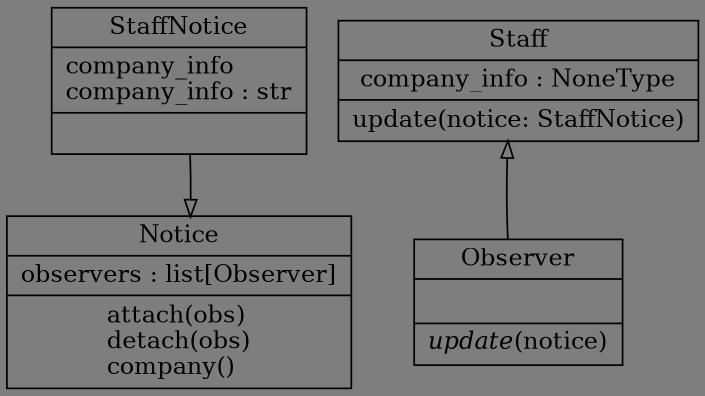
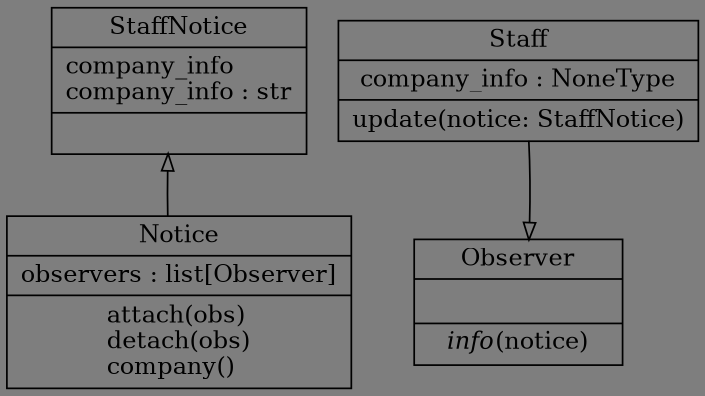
(191, 177) -> (167, 194)
(507, 199) -> (530, 182)
(471, 342) -> (471, 342)
